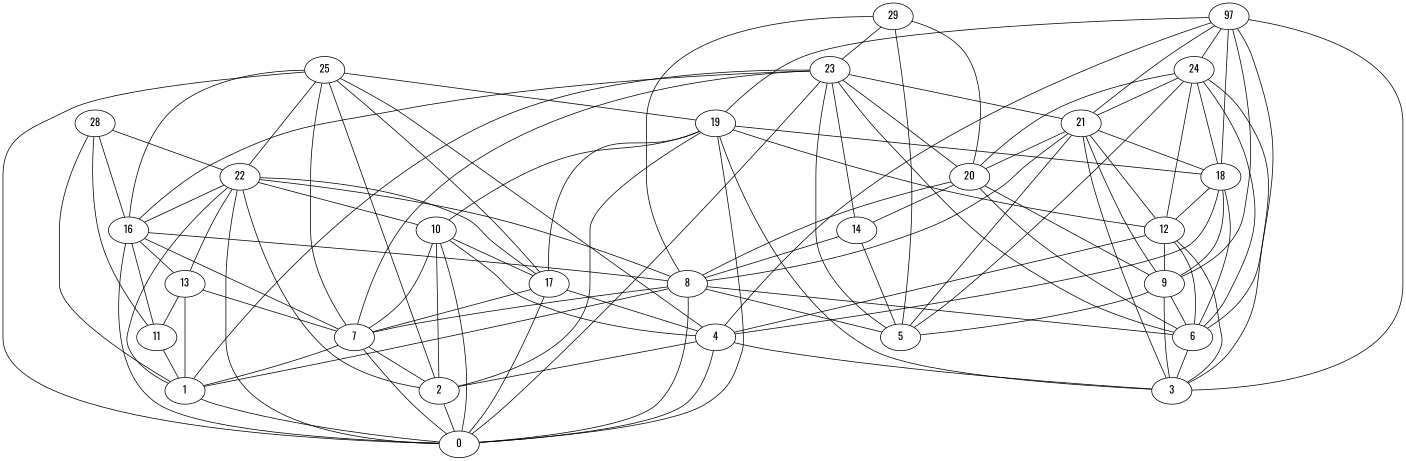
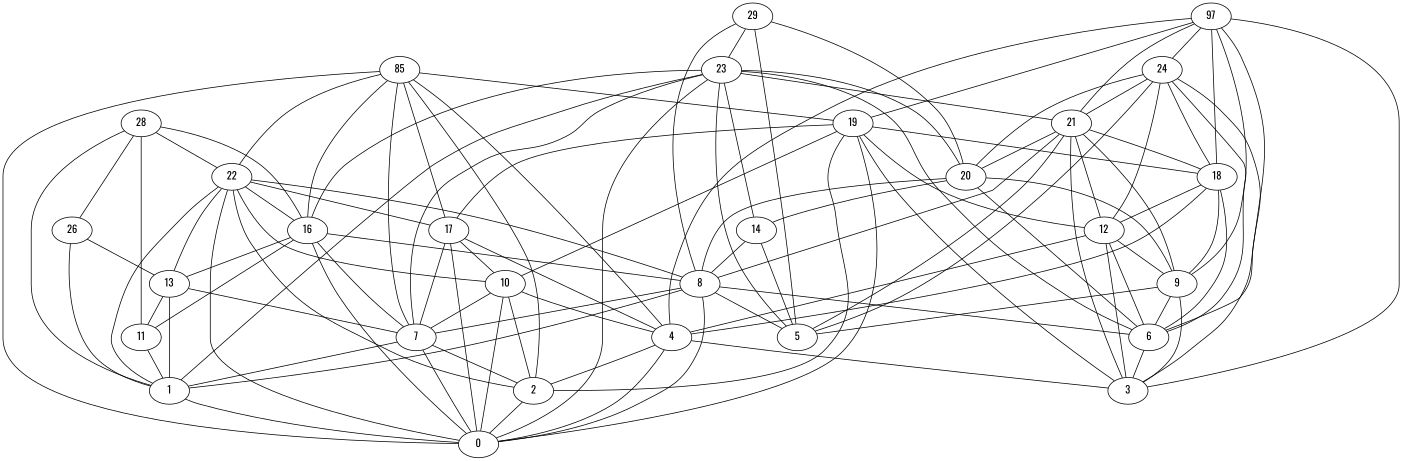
(325, 70) -> (400, 70)
none -> (72, 230)
(493, 257) -> (479, 259)
